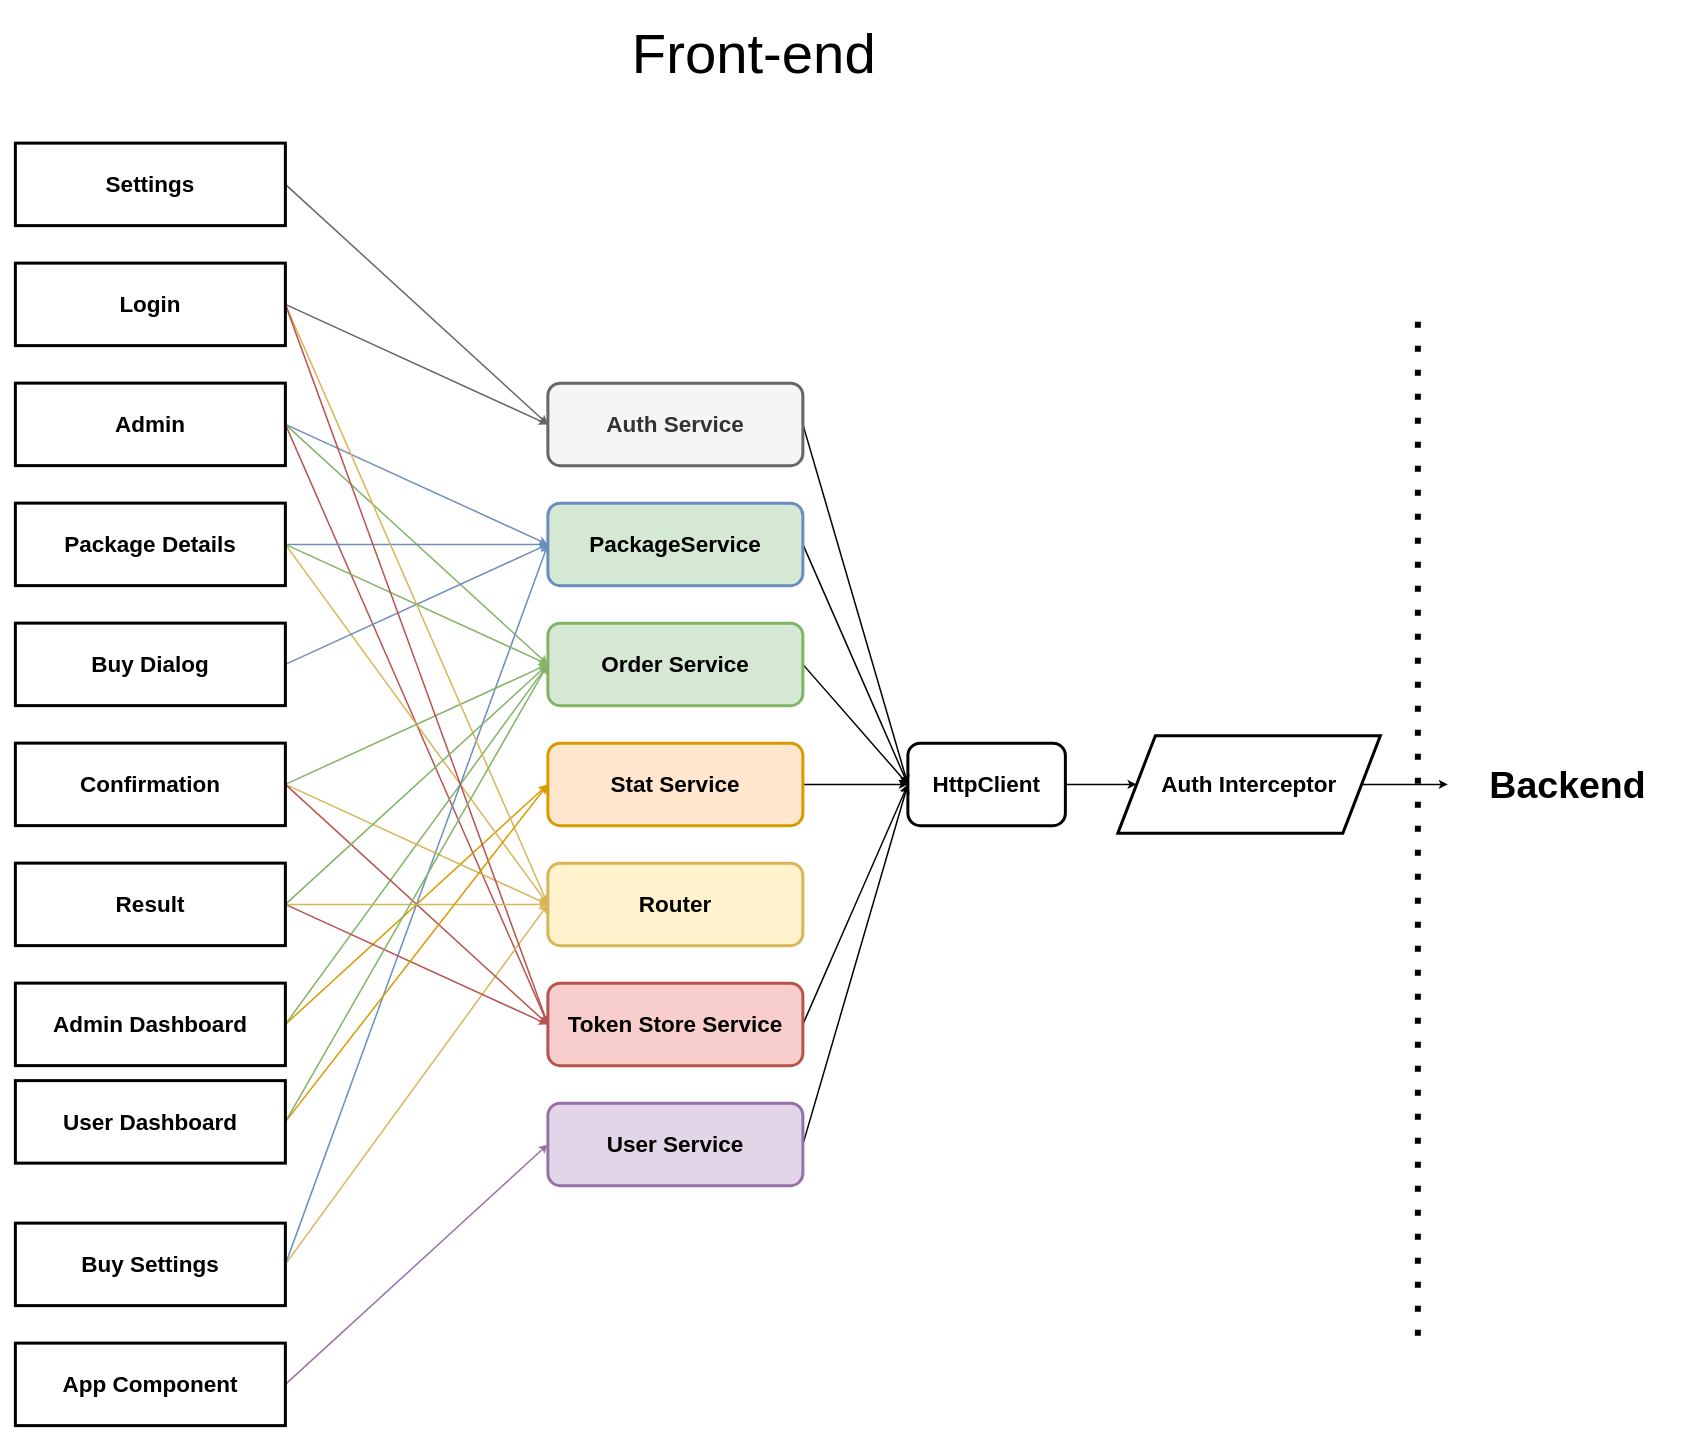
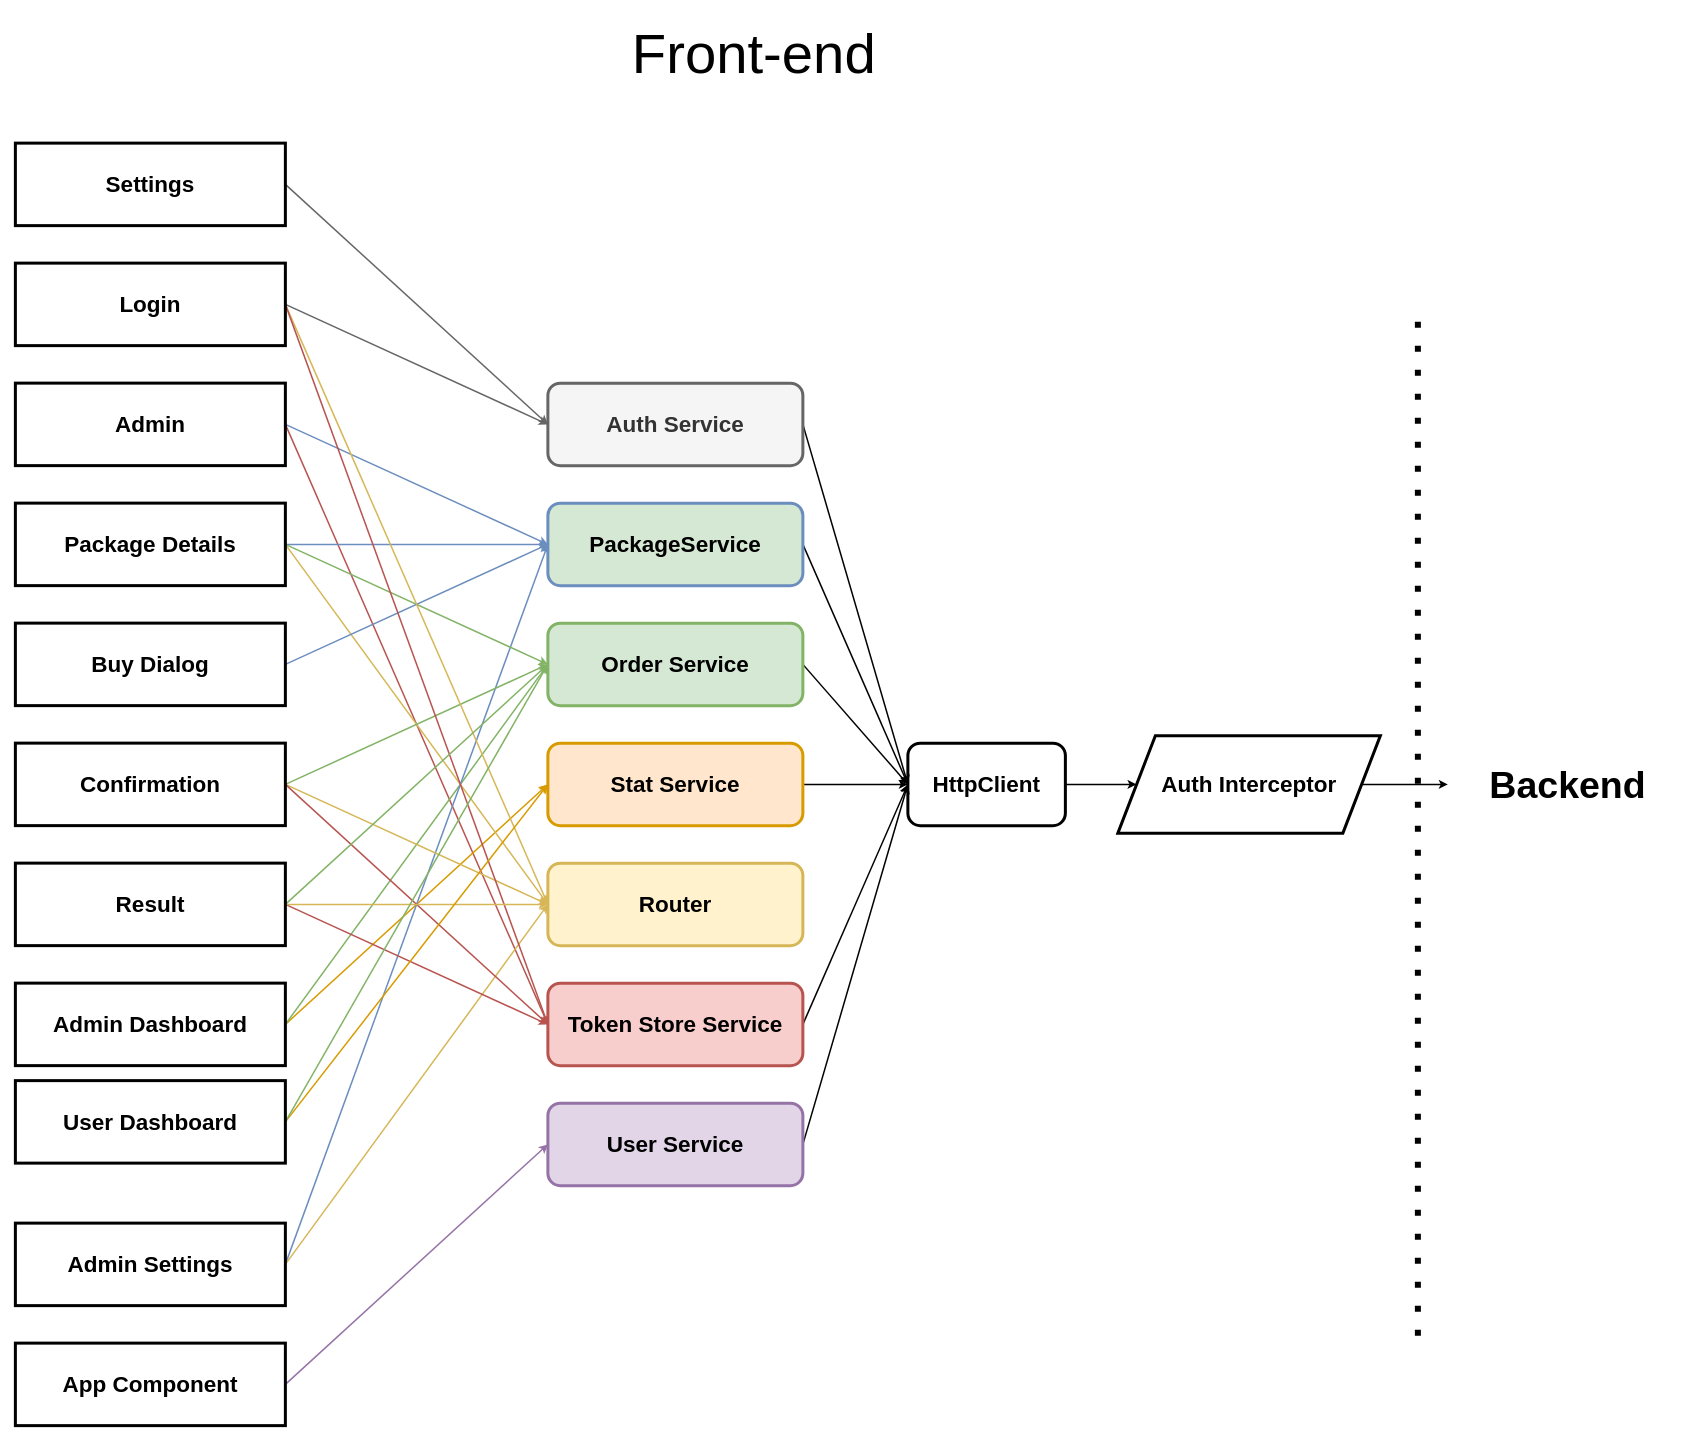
(415, 542) -> none
(150, 1264) -> (150, 1264)
